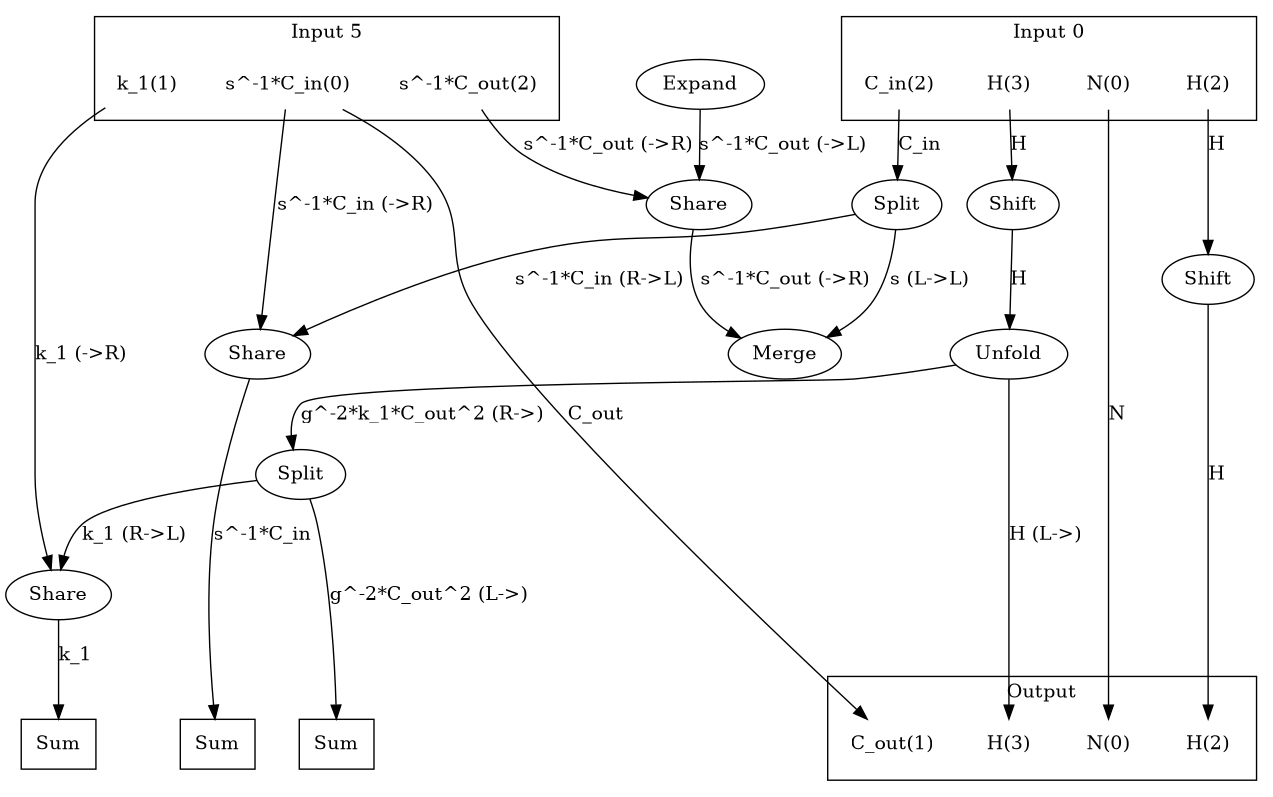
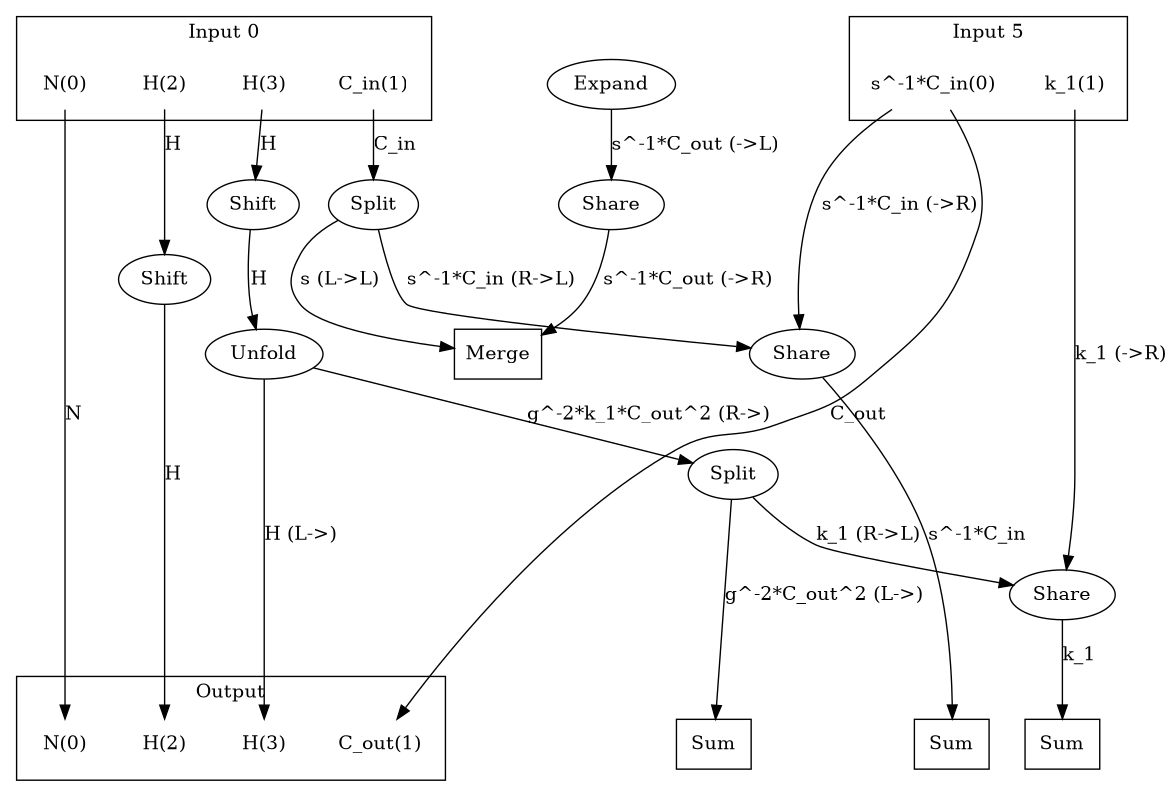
(468, 84) -> none
(900, 84) -> (374, 84)
(785, 354) -> (498, 354)
